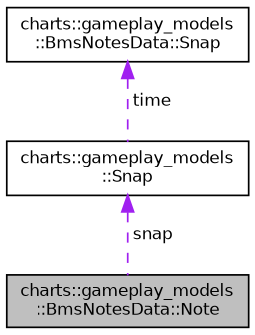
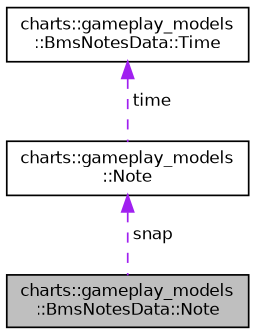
(128, 35) -> (128, 35)
(128, 168) -> (128, 168)
